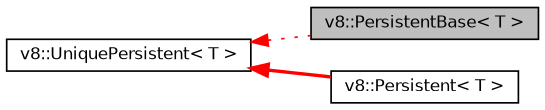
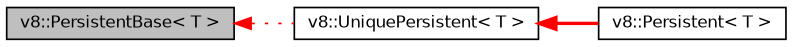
(289, 38) -> (273, 23)
